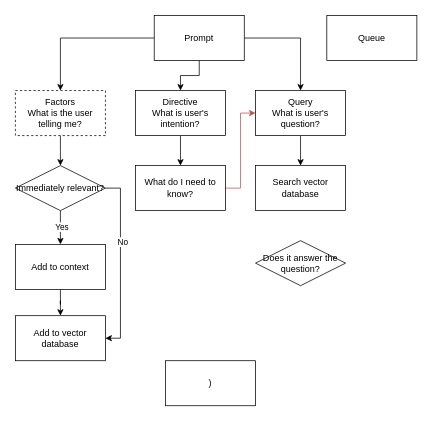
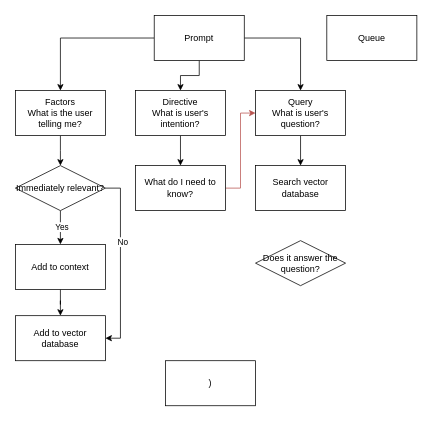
(60, 113) -> (60, 113)
